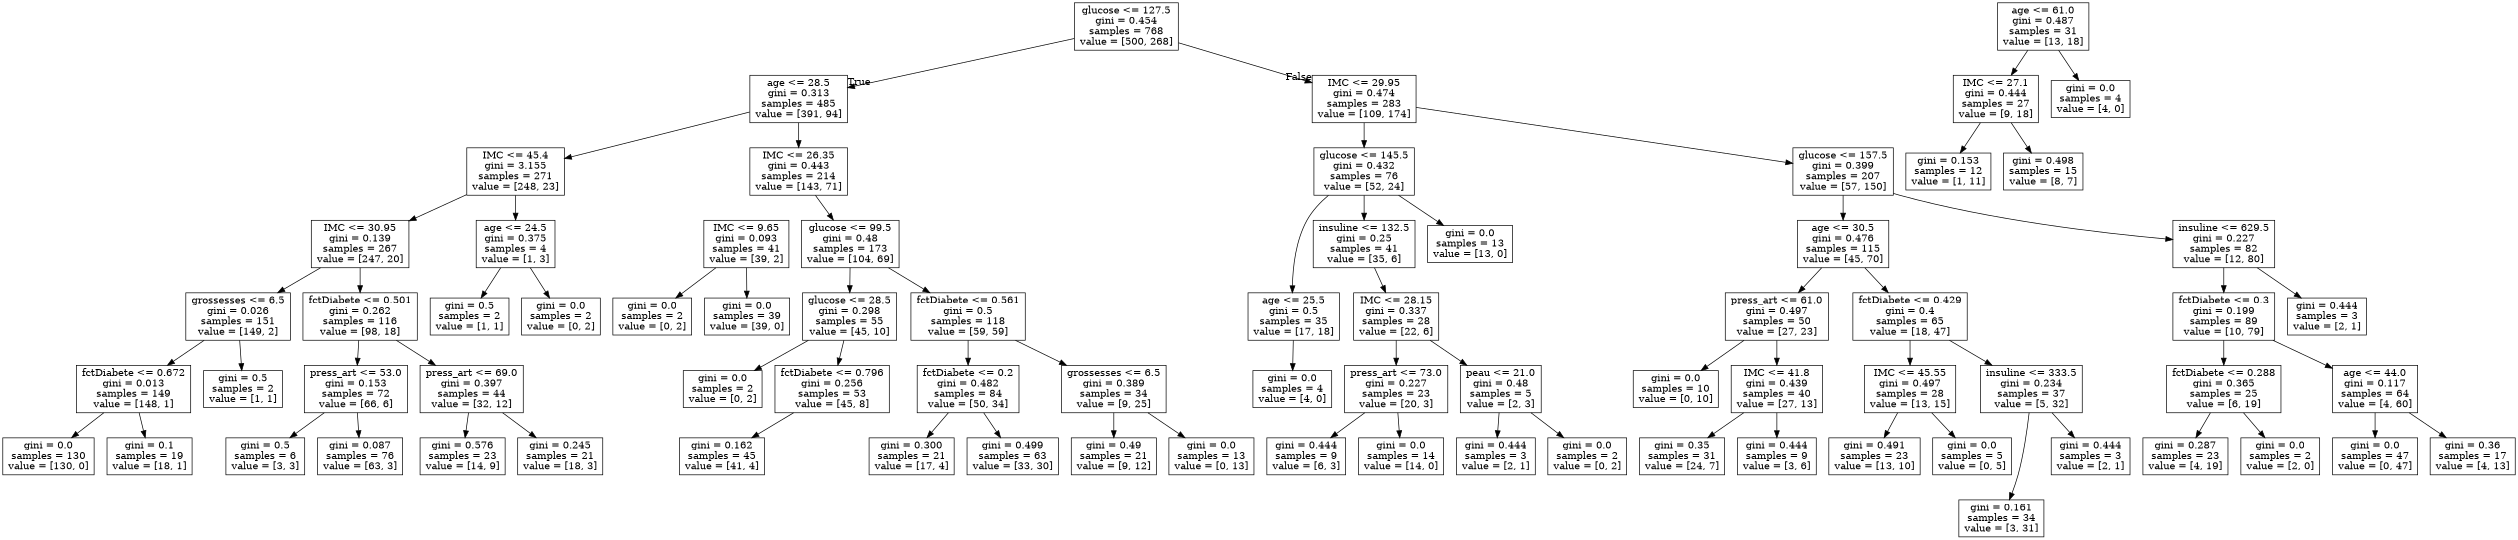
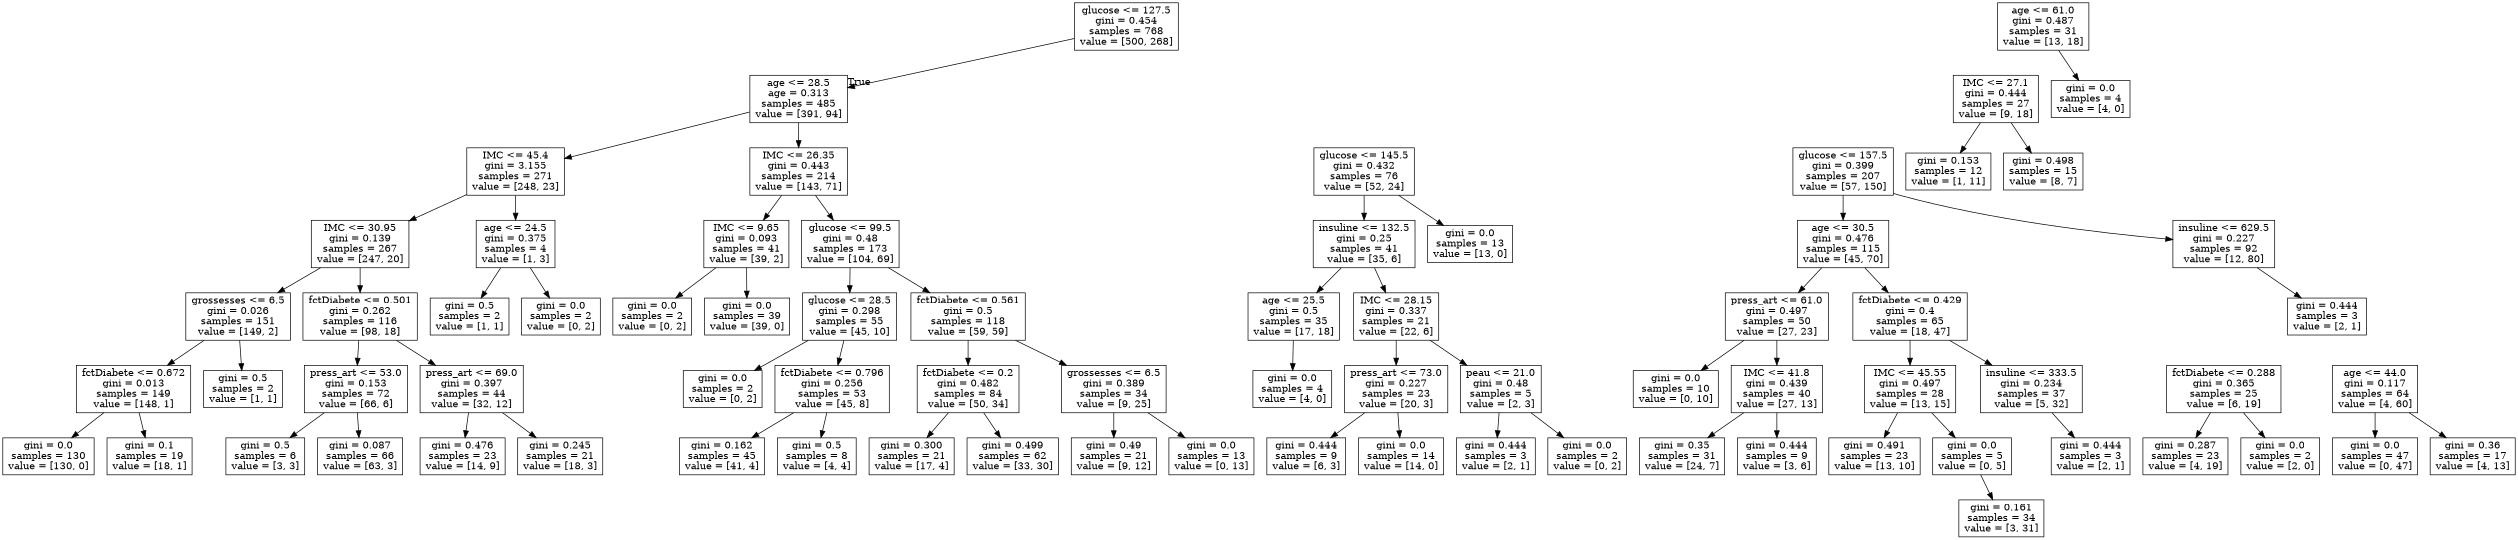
(2022, 60) -> none
(799, 99) -> (799, 99)
(1364, 99) -> none
none -> (775, 205)
(1300, 236) -> (1332, 278)
(2224, 244) -> (2224, 244)
(1396, 317) -> (1396, 317)
(2224, 317) -> none
(2023, 454) -> (1985, 484)
(360, 456) -> (360, 456)
(463, 456) -> (463, 456)
none -> (817, 456)
(1013, 456) -> (1013, 456)
